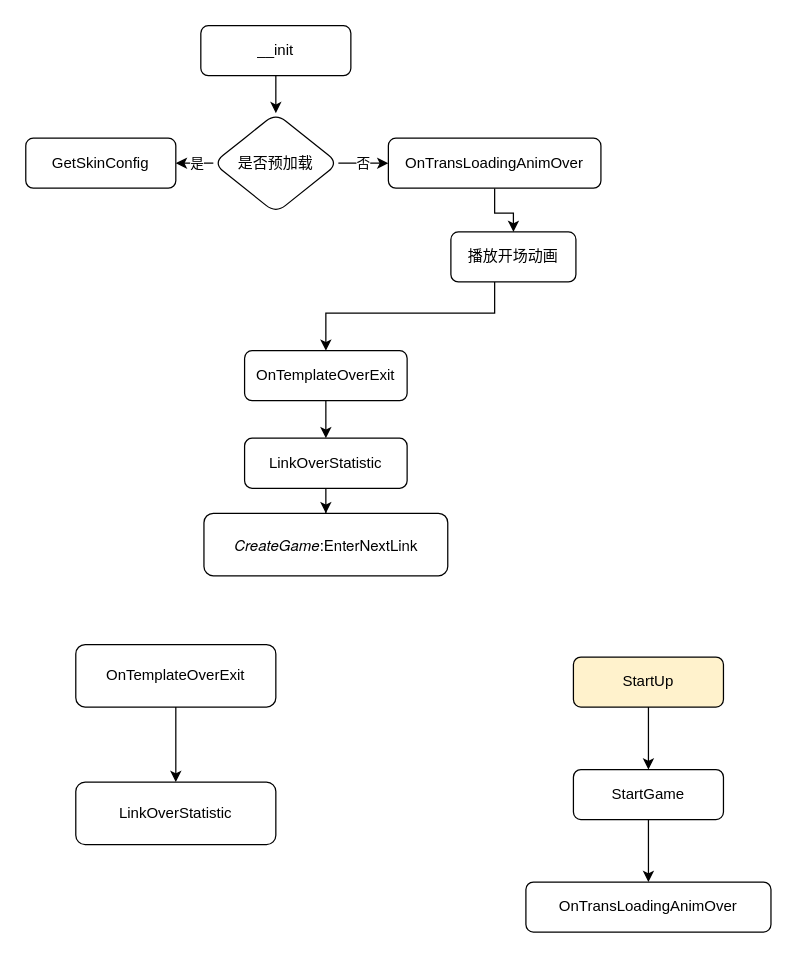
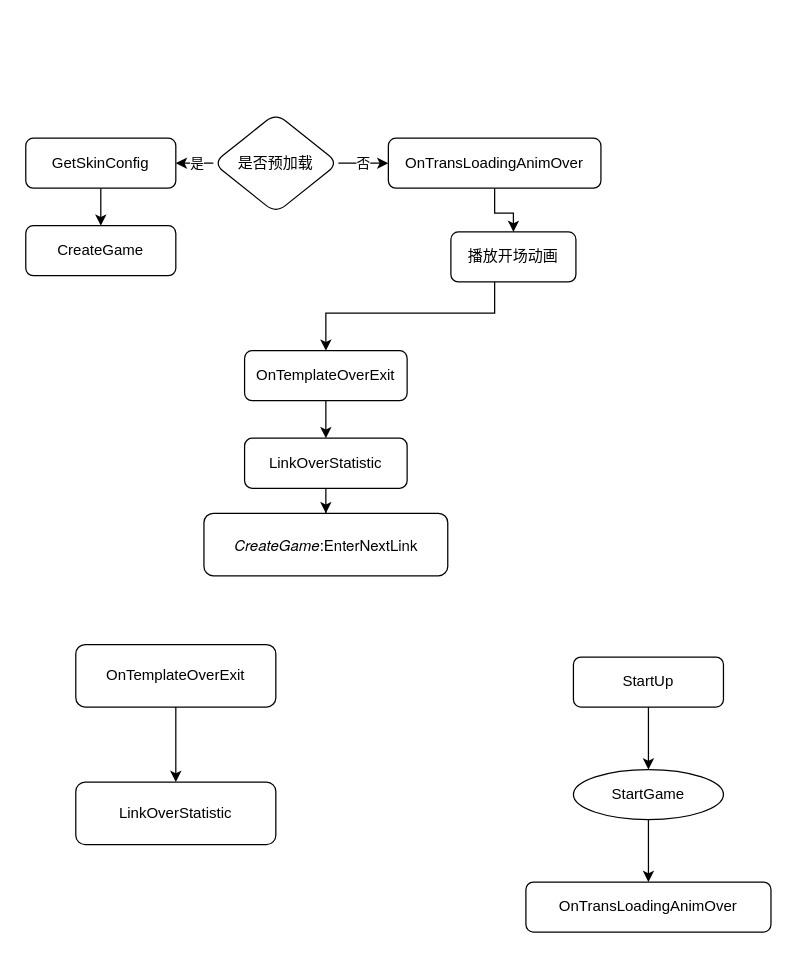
(276, 51) -> none
(276, 99) -> none
none -> (101, 211)
none -> (101, 251)
(648, 682) -> (648, 682)
(648, 794) -> (648, 794)
